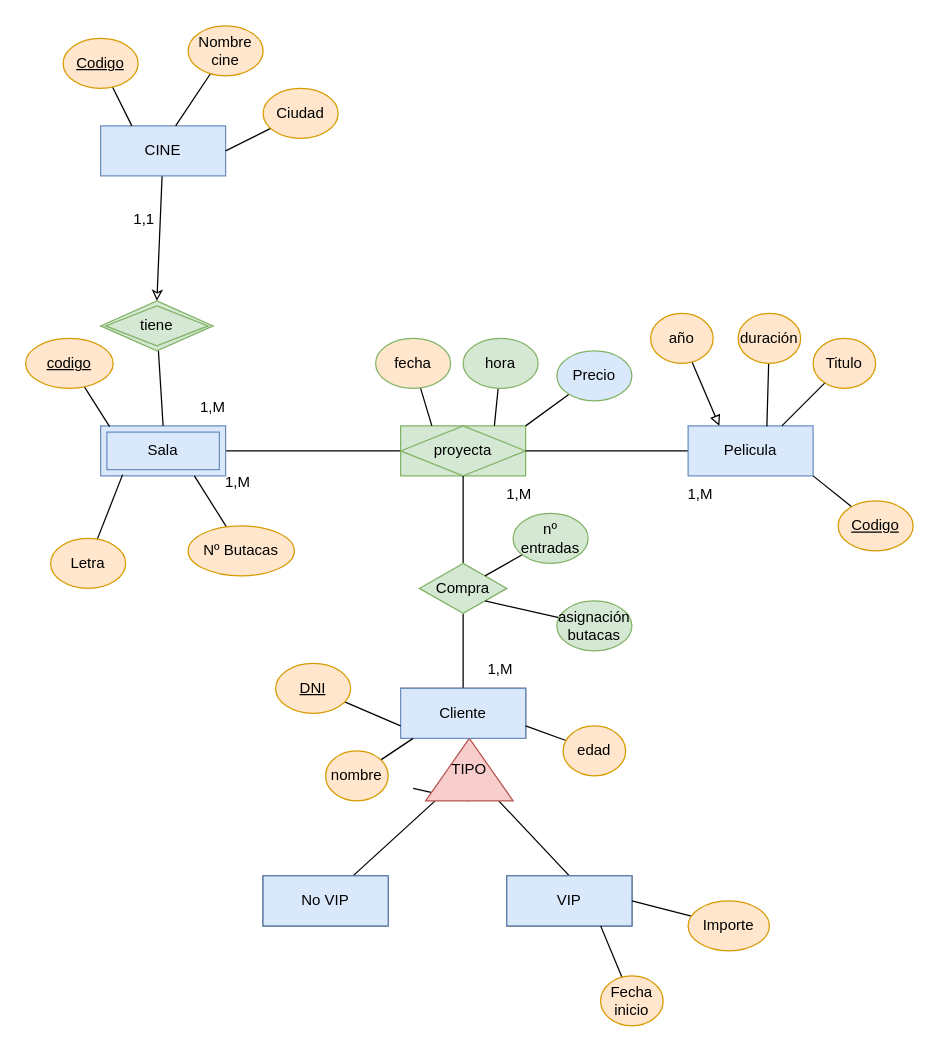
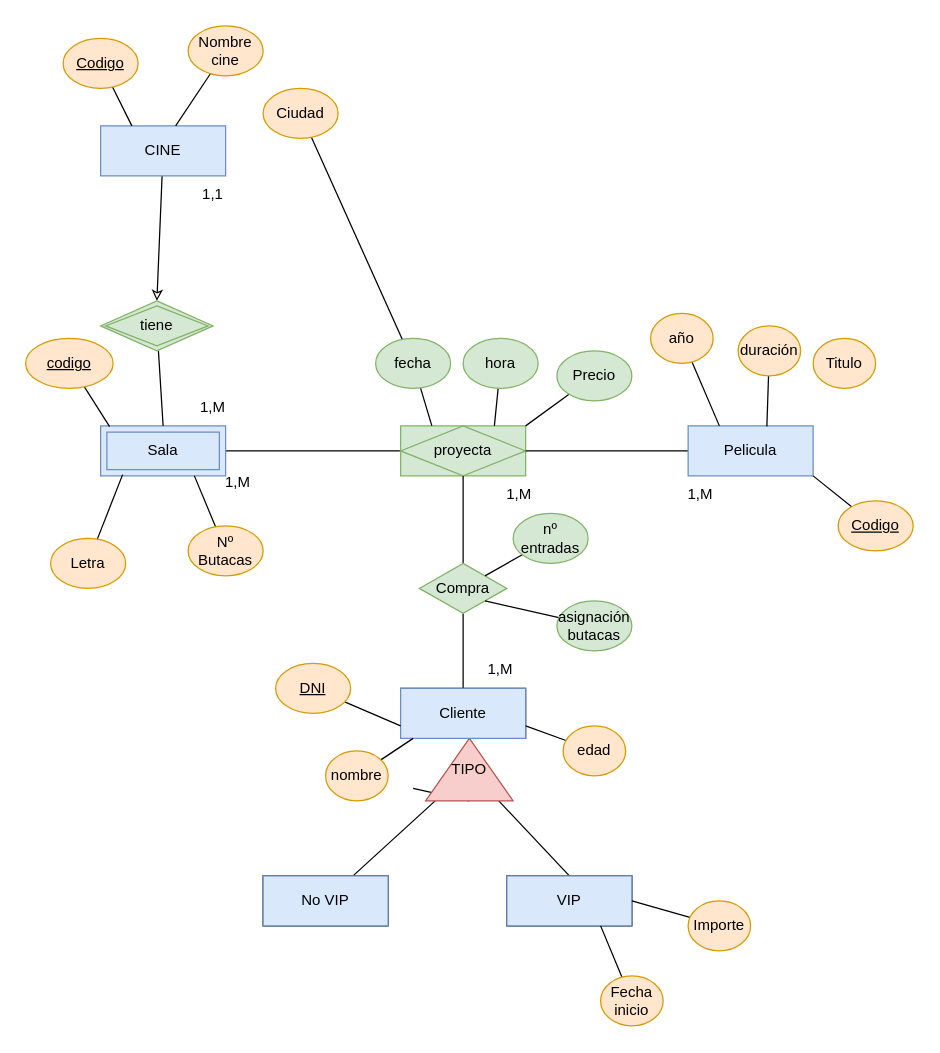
(248, 139) -> (357, 238)
(144, 219) -> (213, 194)
(769, 338) -> (769, 351)
(413, 363) -> (413, 363)
(594, 376) -> (594, 376)
(803, 404) -> none
(715, 414) -> (716, 418)
(241, 551) -> (226, 551)
(729, 926) -> (719, 926)
